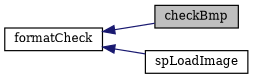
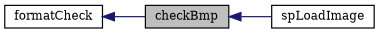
(130, 51) -> (256, 17)
